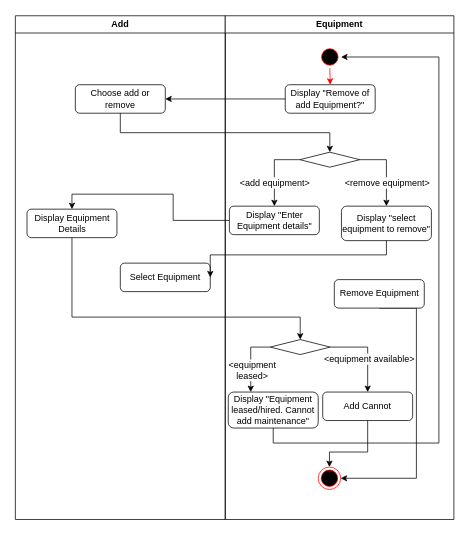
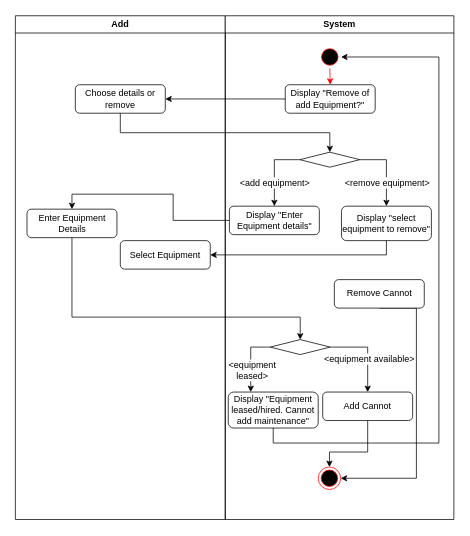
(340, 24) -> (340, 24)
(120, 99) -> (120, 99)
(72, 223) -> (72, 223)
(165, 277) -> (165, 255)
(380, 294) -> (380, 294)
